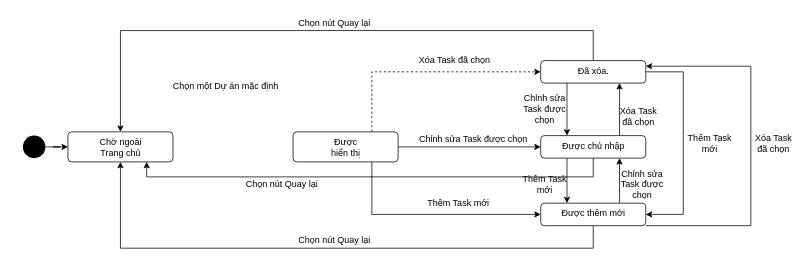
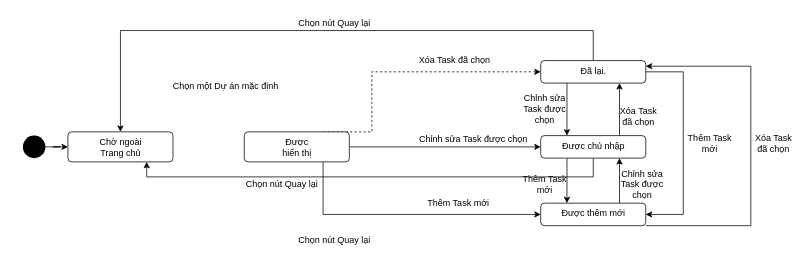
(593, 71) -> (593, 71)
(345, 147) -> (297, 147)
(328, 248) -> none
